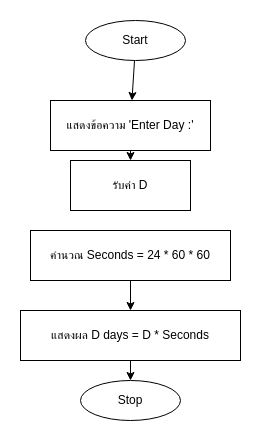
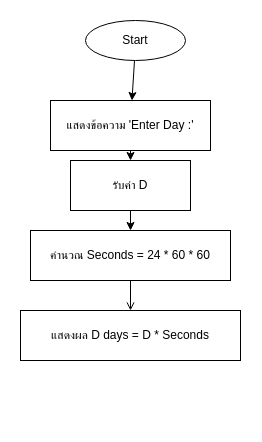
none -> (131, 217)
(131, 302) -> (131, 304)
(131, 367) -> none
(131, 401) -> none
